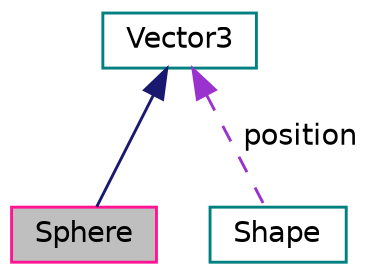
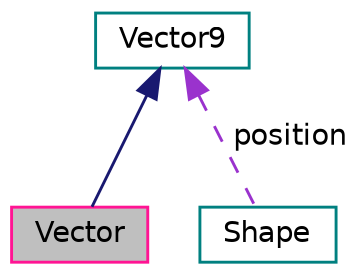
(180, 41) -> (172, 41)
(84, 235) -> (80, 235)
